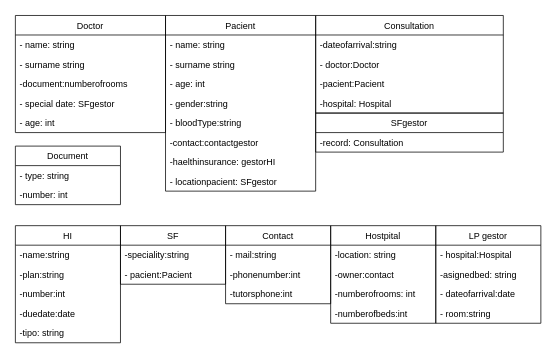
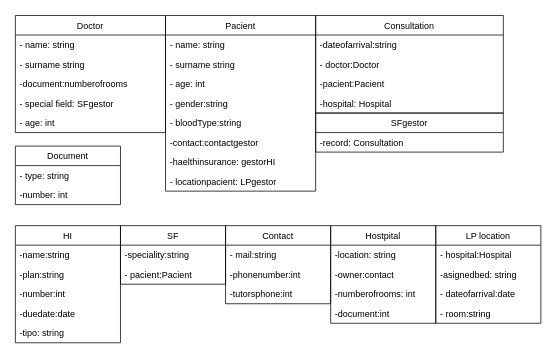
(73, 104) -> (73, 104)
(231, 182) -> (231, 182)
(488, 236) -> (488, 236)
(375, 314) -> (365, 314)
